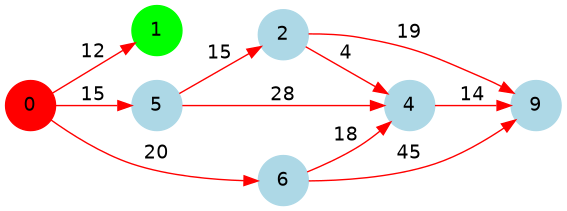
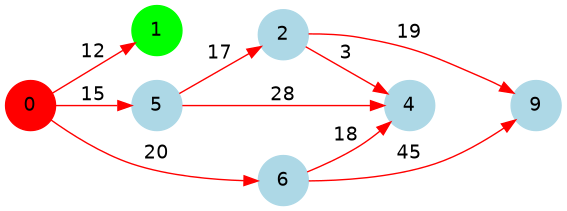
(220, 53) -> (220, 53)
(347, 53) -> (347, 53)
(466, 106) -> none
